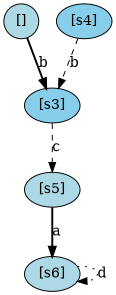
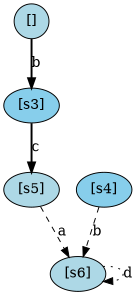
(70, 59) -> (93, 227)
(52, 143) -> (32, 143)
(52, 227) -> (52, 228)
